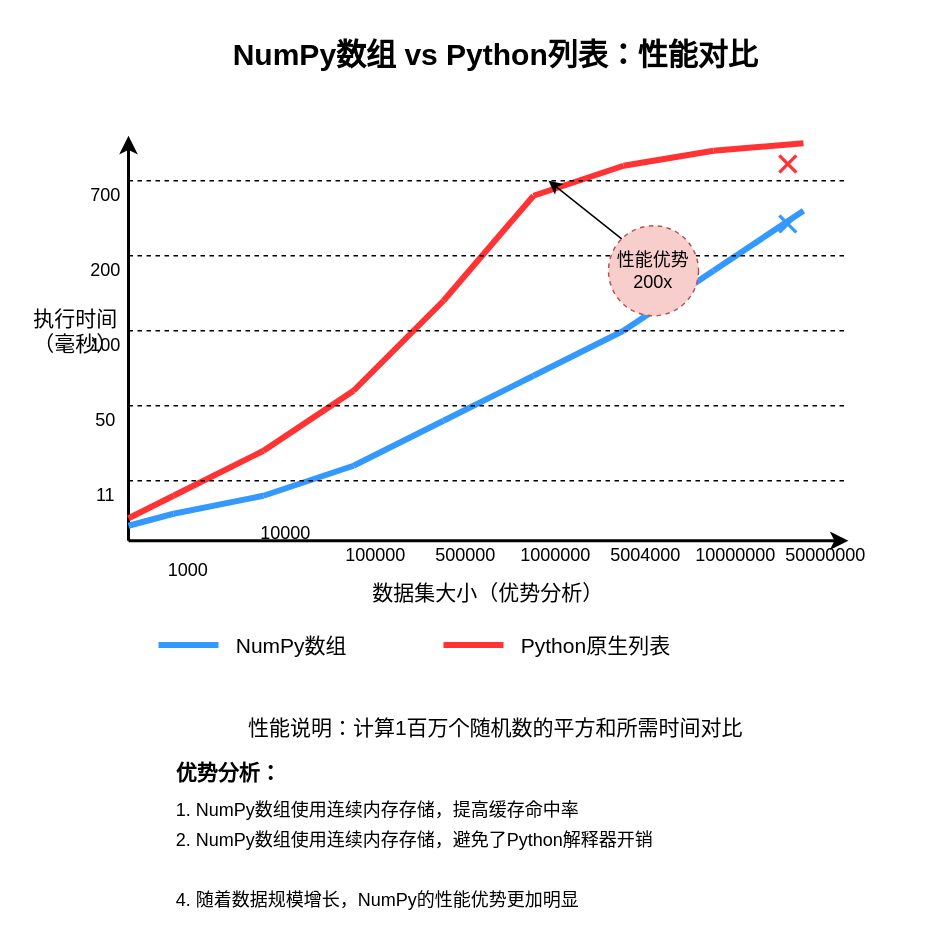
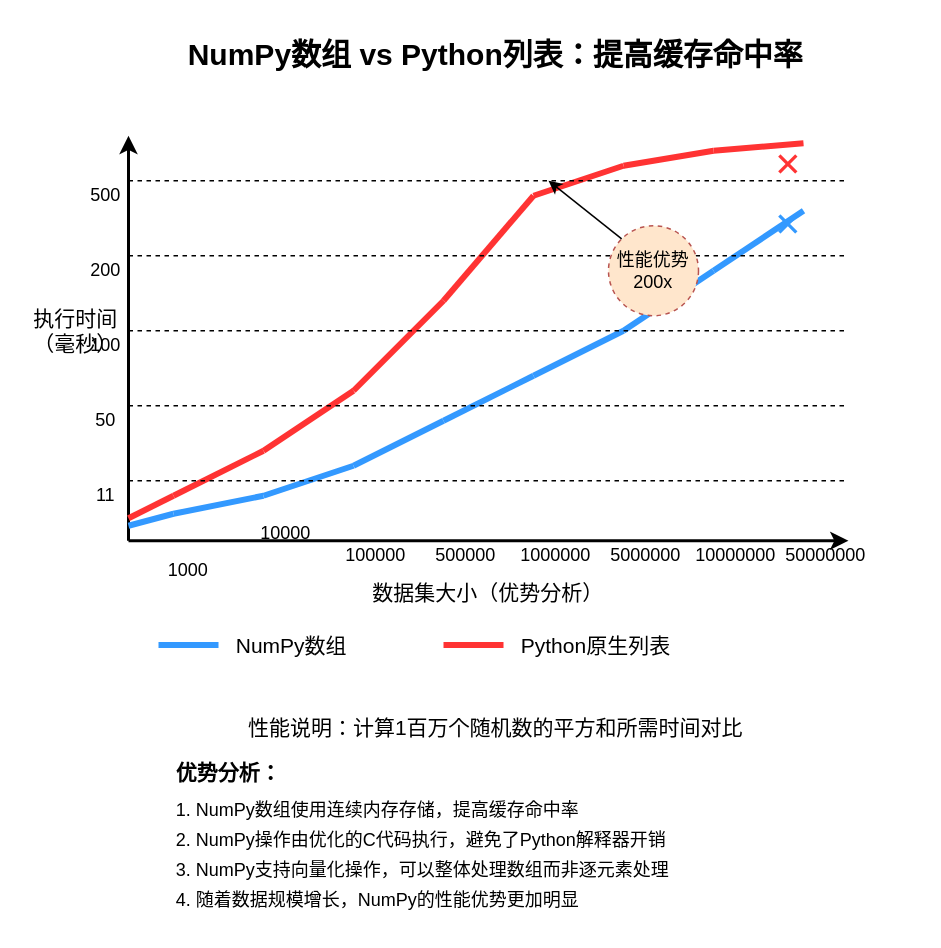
(496, 53) -> (496, 53)
(106, 196) -> (106, 196)
(653, 271) -> (653, 271)
(646, 556) -> (646, 556)
(413, 841) -> (418, 841)
none -> (451, 871)
